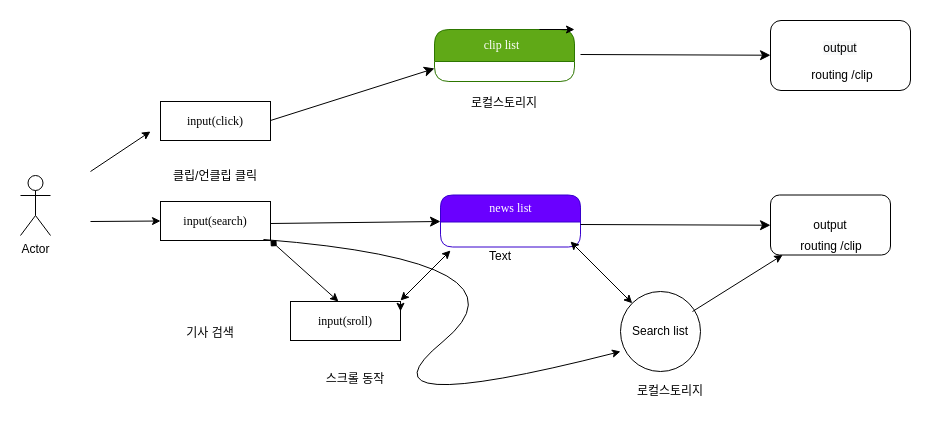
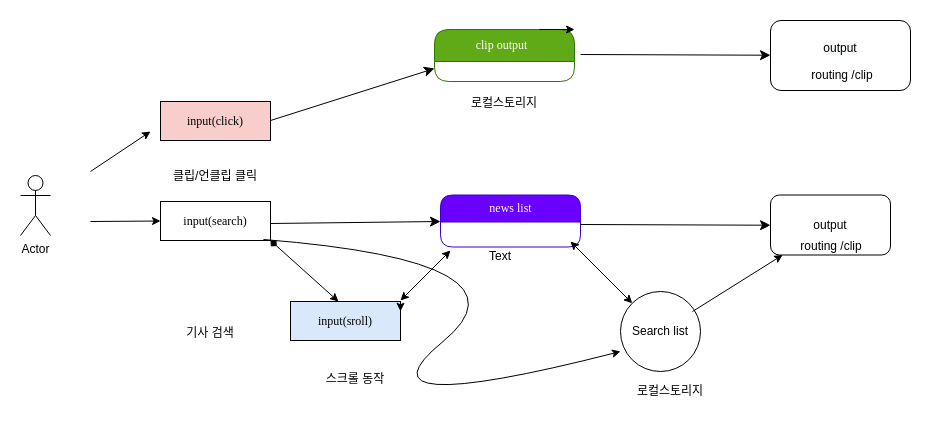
(505, 46) -> (505, 46)
(216, 121) -> (216, 121)
(346, 321) -> (346, 321)
